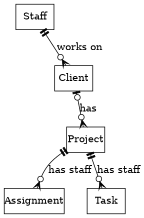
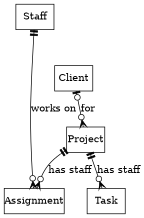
(53, 45) -> (31, 106)
(88, 109) -> (88, 109)
